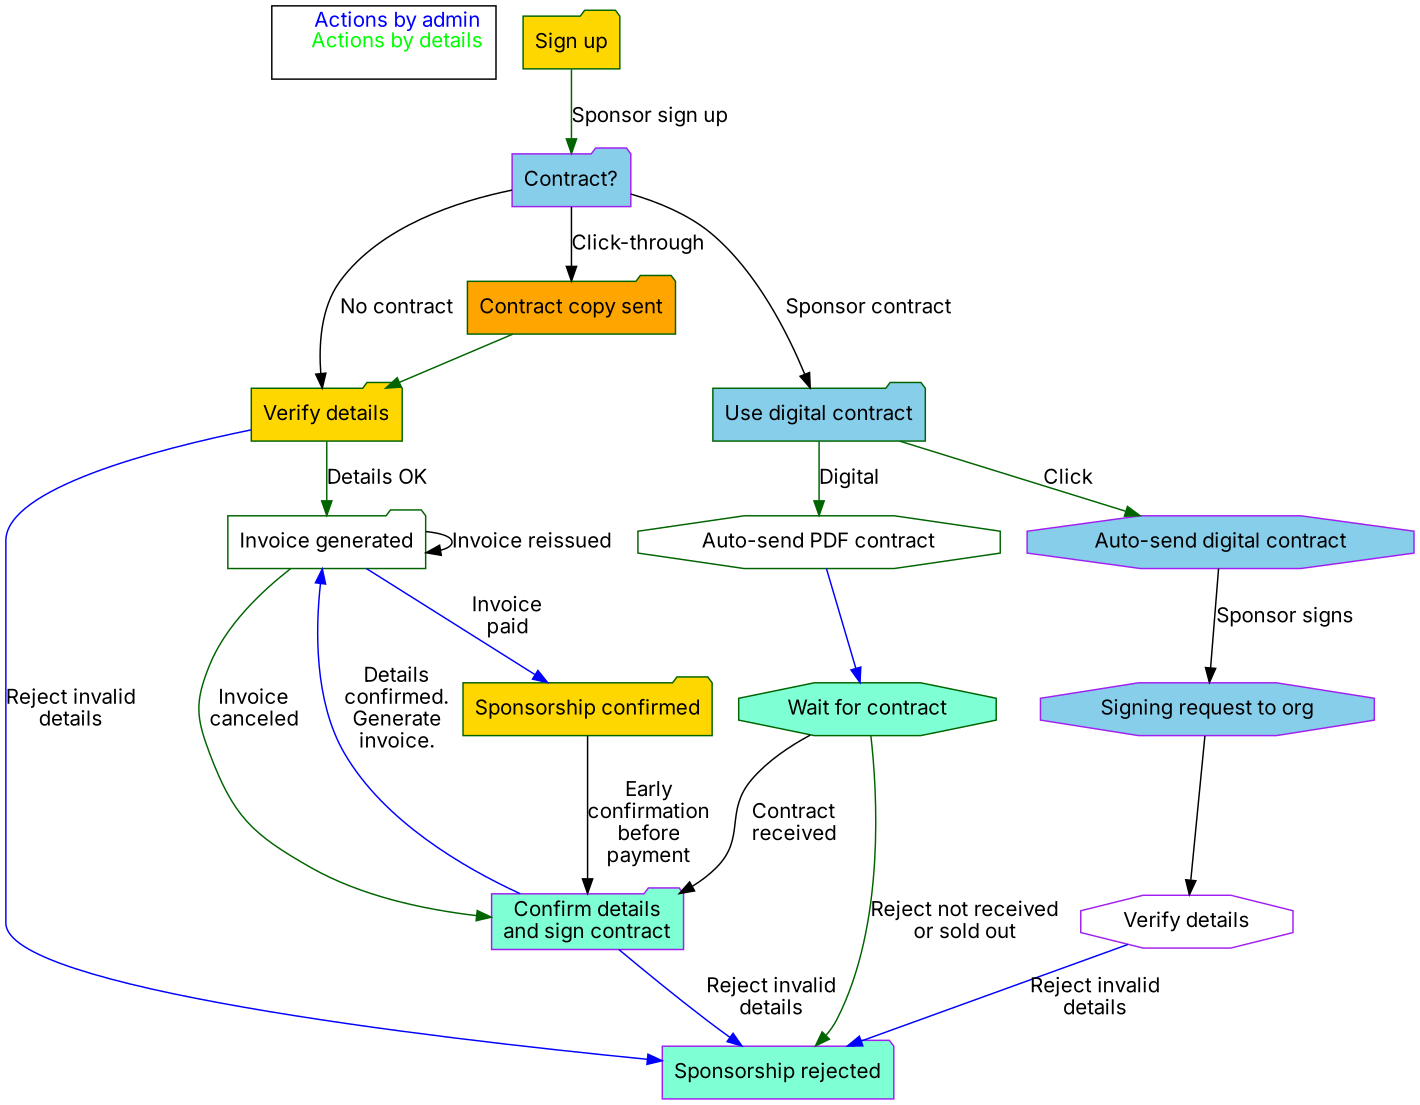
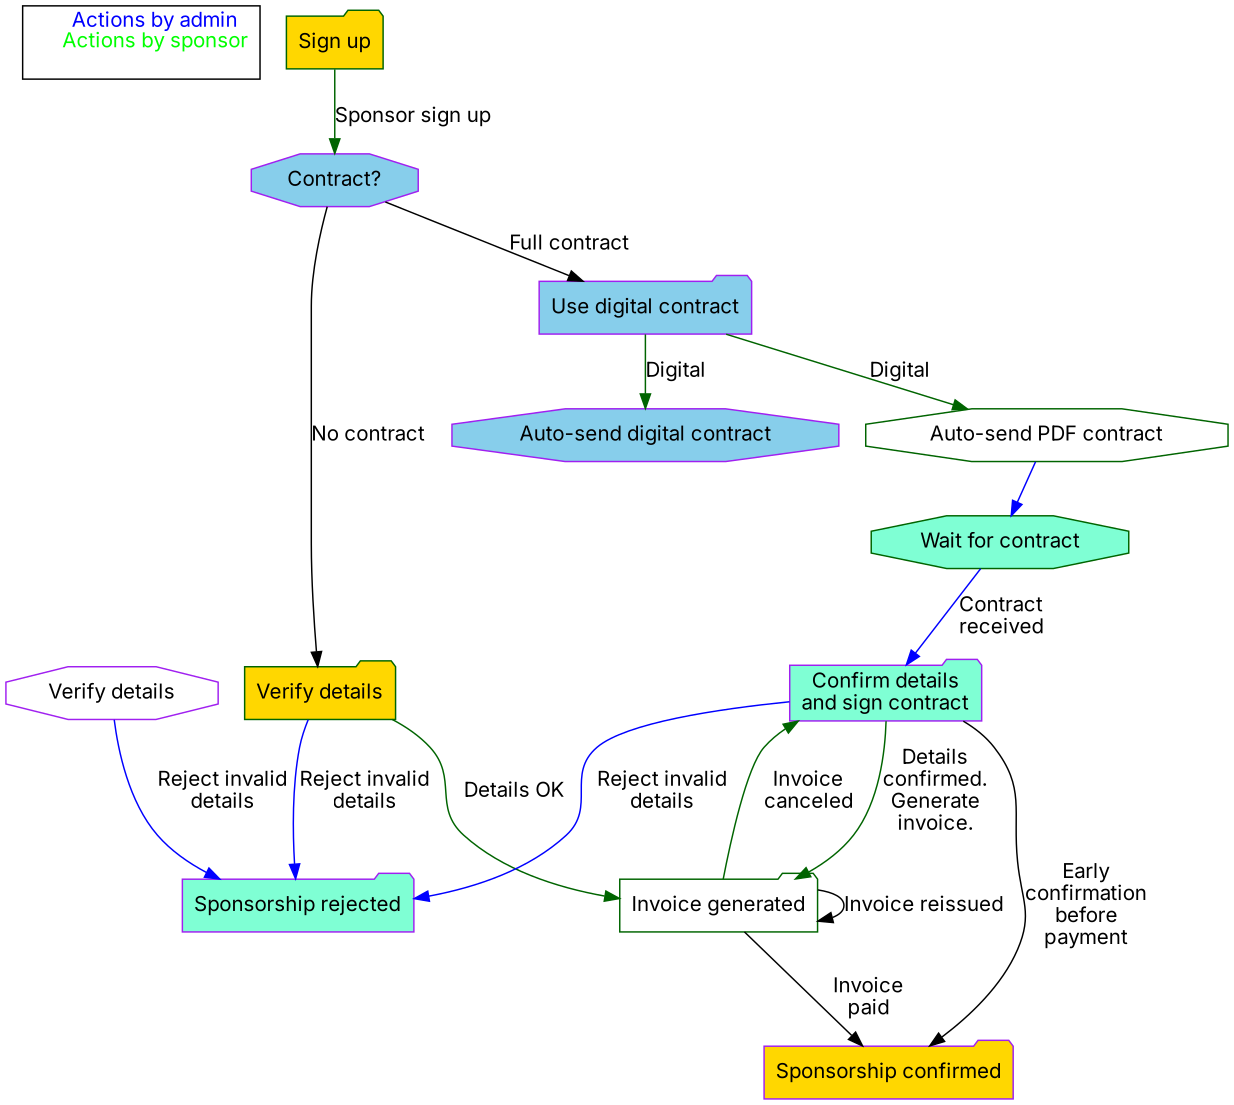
(398, 41) -> (155, 41)
(571, 180) -> (335, 180)
(571, 308) -> none
(869, 308) -> (569, 244)
(819, 415) -> (645, 308)
(1068, 478) -> (676, 371)
(451, 622) -> (798, 984)
(588, 709) -> (889, 1073)
(1207, 709) -> none
(360, 776) -> (869, 808)
(739, 803) -> (948, 611)
(588, 807) -> (1021, 885)
(872, 890) -> none
